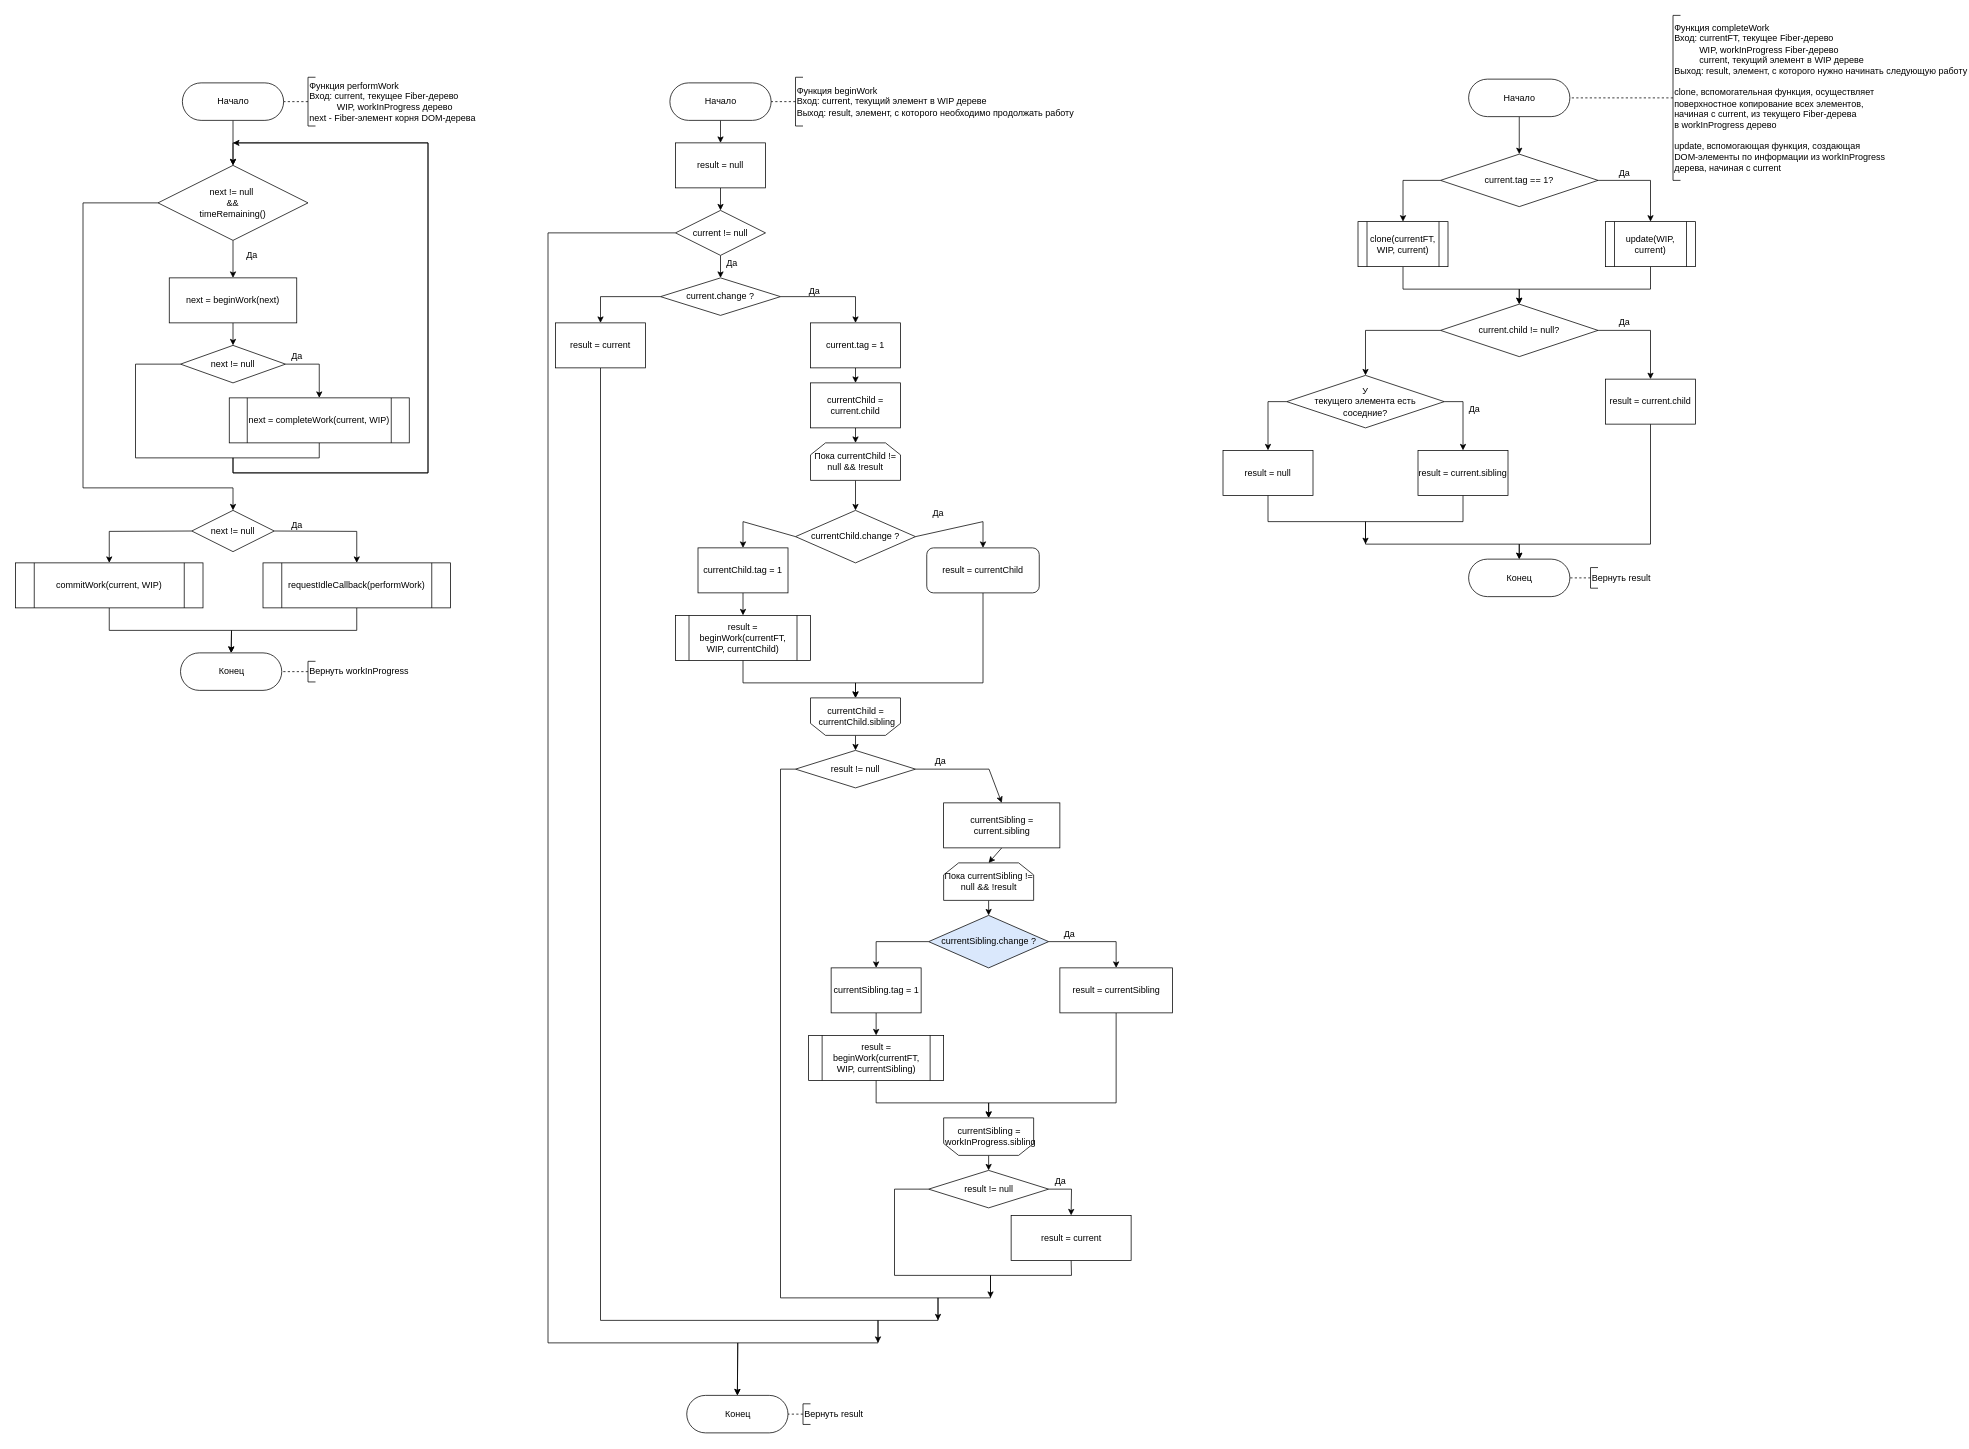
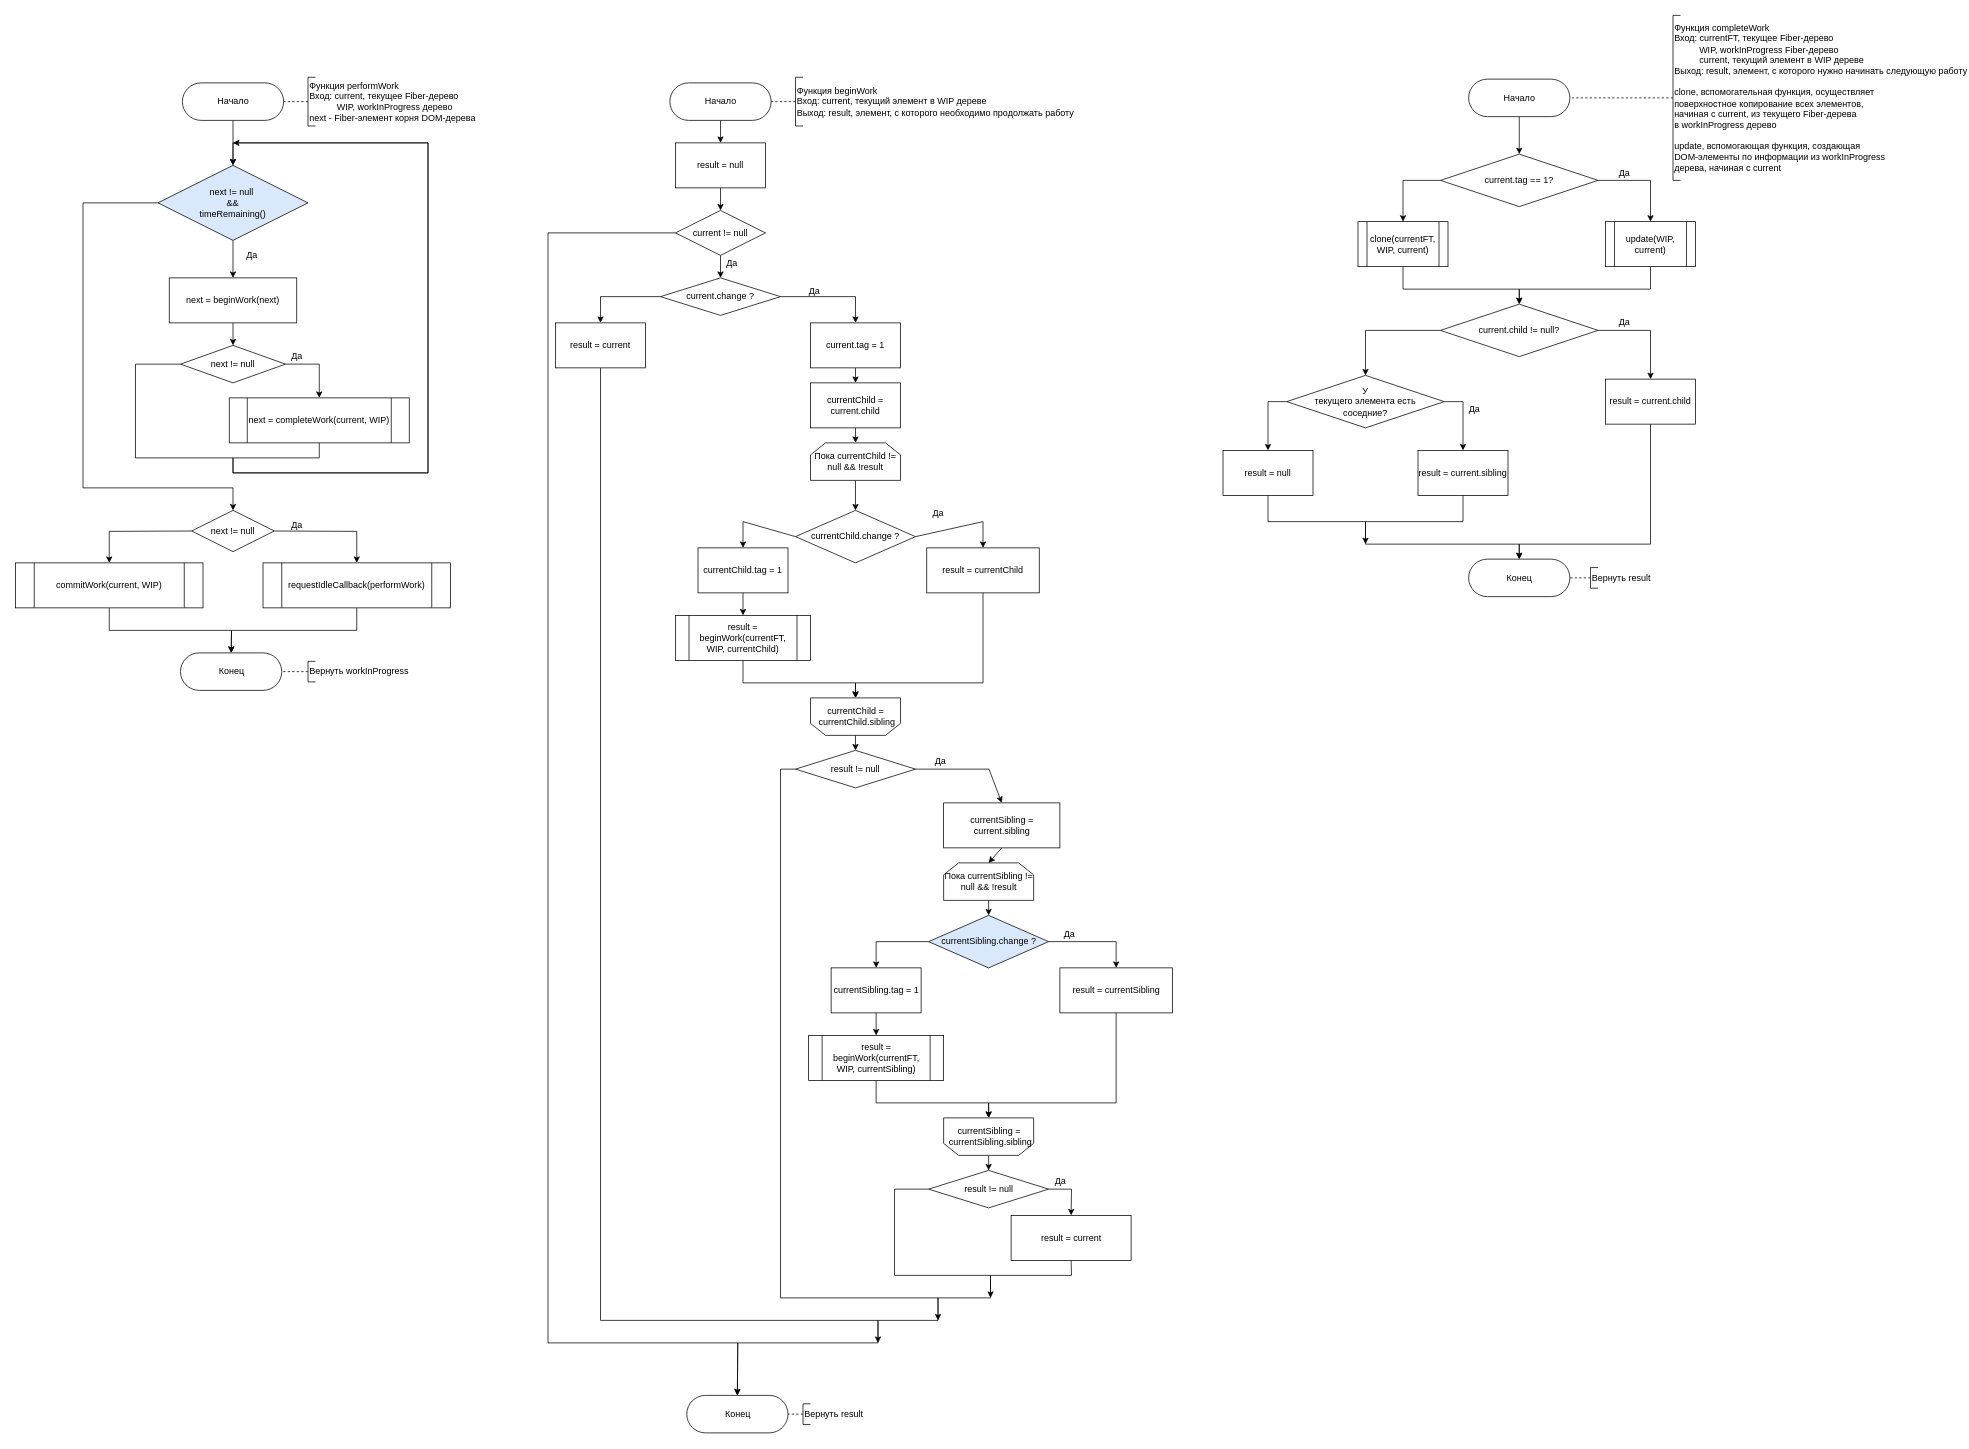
(233, 203) -> (233, 203)
(983, 570) -> (983, 570)
(989, 1137) -> (989, 1137)
